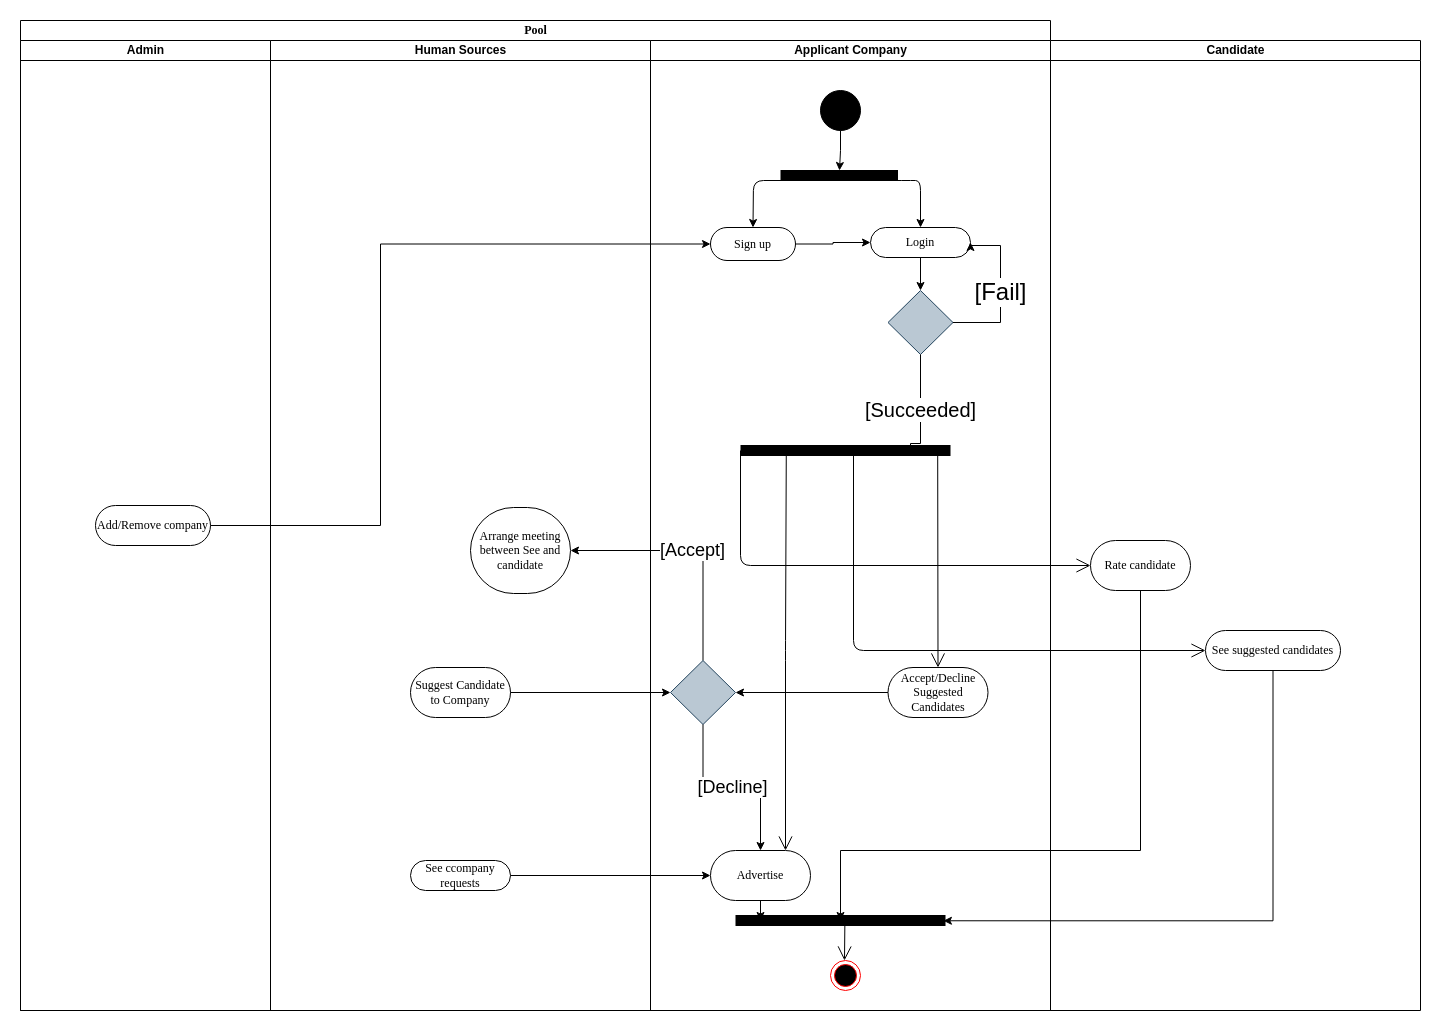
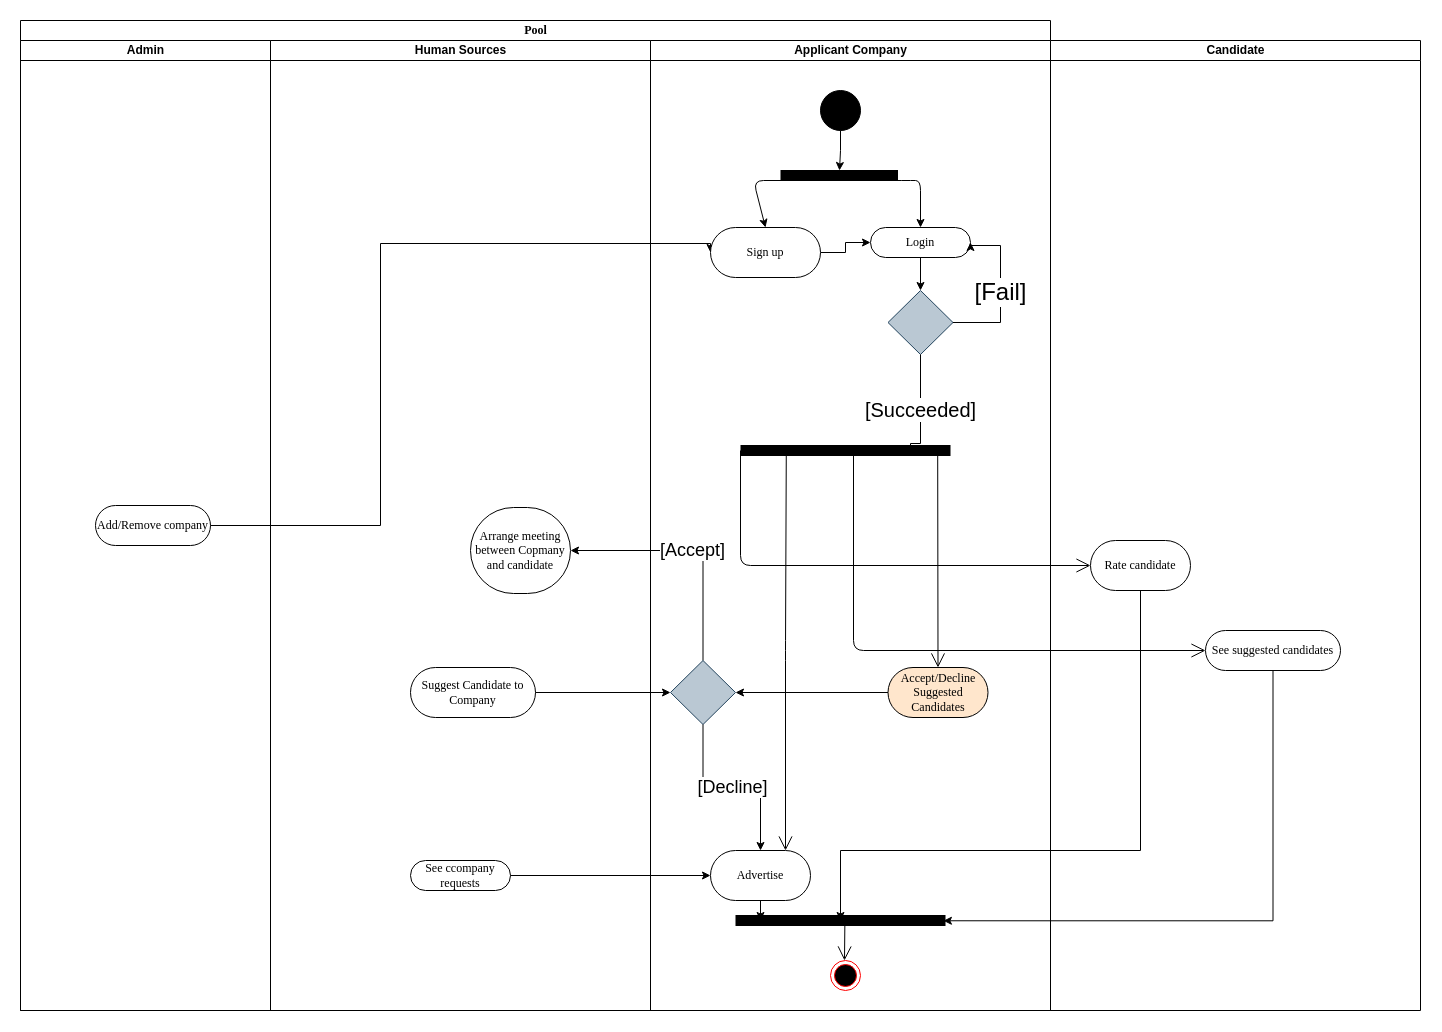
(753, 244) -> (766, 253)
(521, 551) -> (521, 551)
(461, 693) -> (473, 693)
(938, 693) -> (938, 693)
